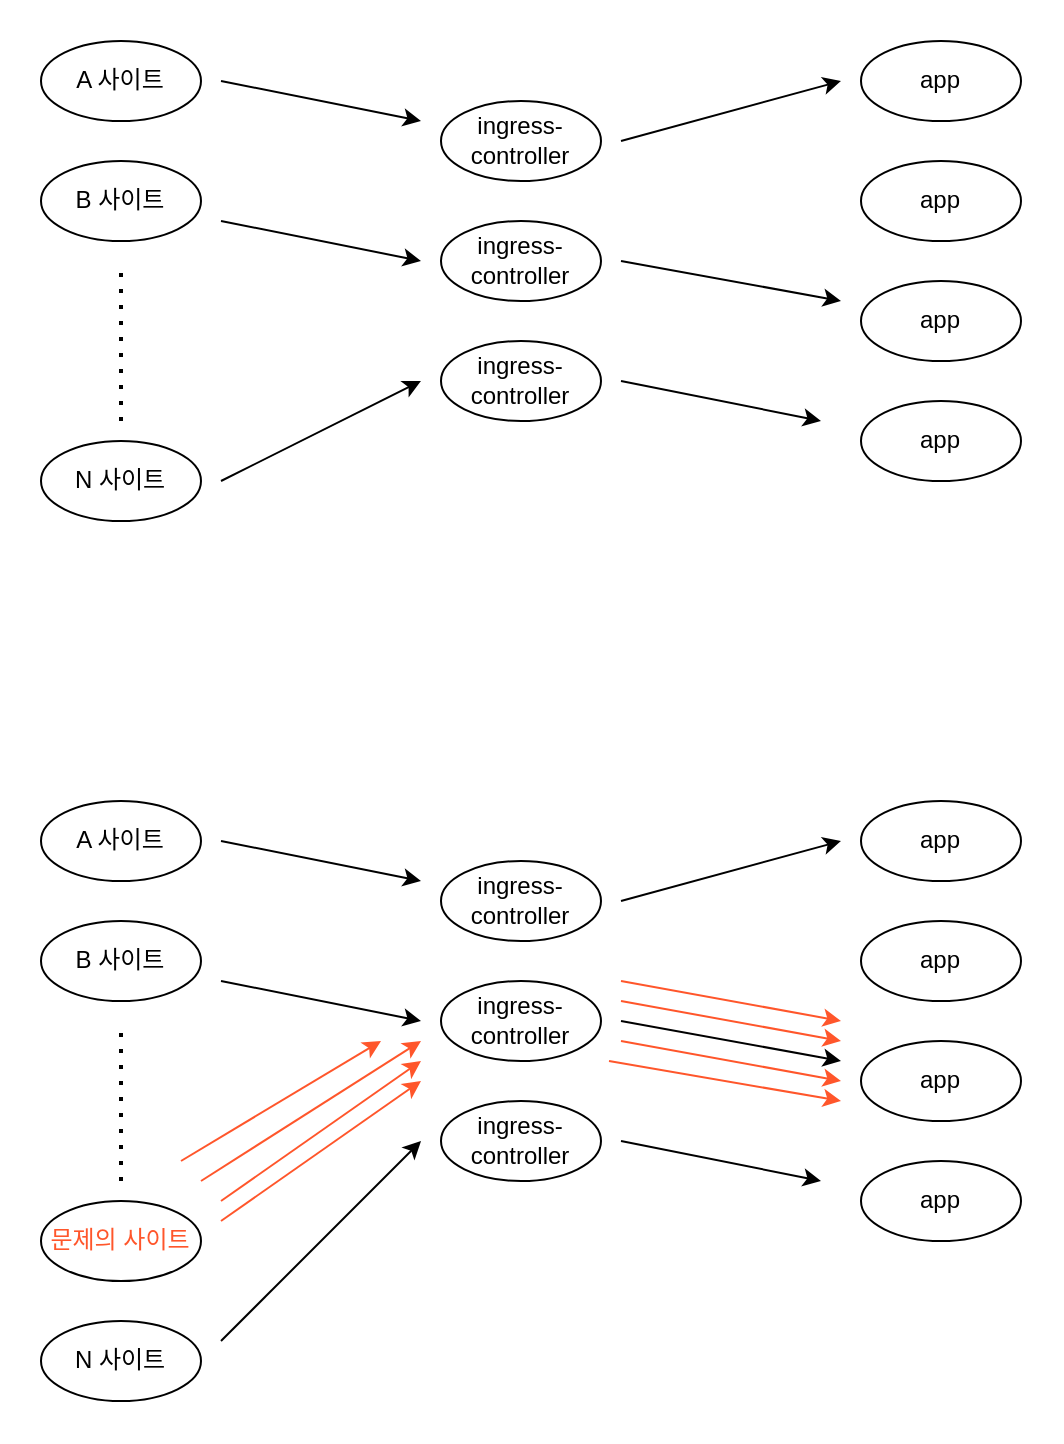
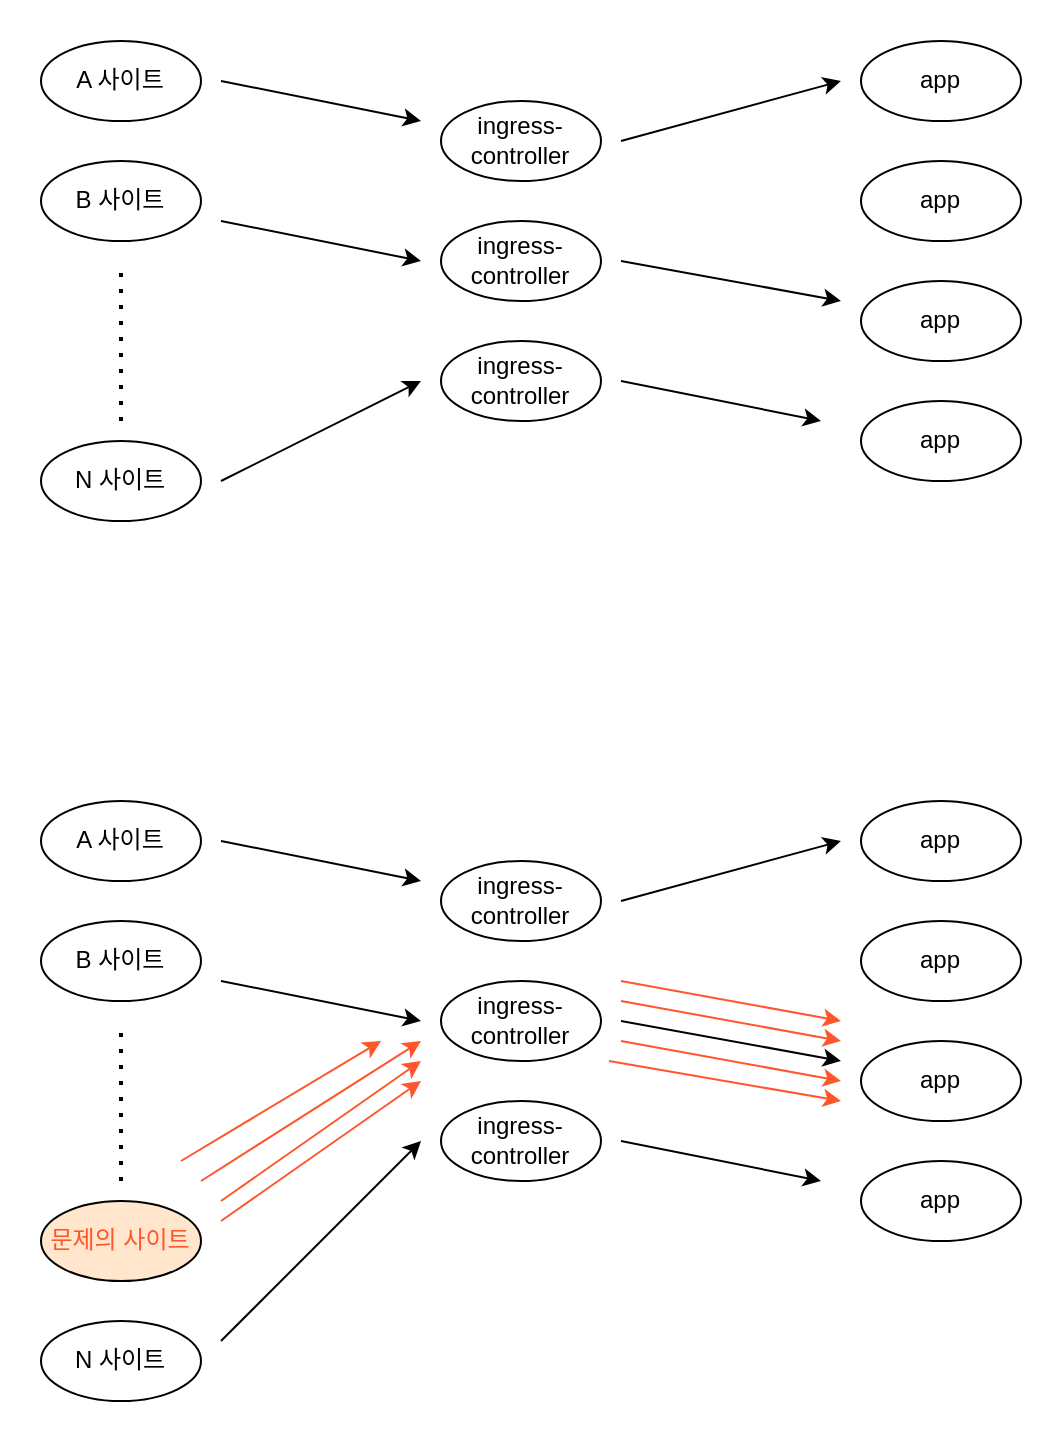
(121, 1241) -> (121, 1241)
